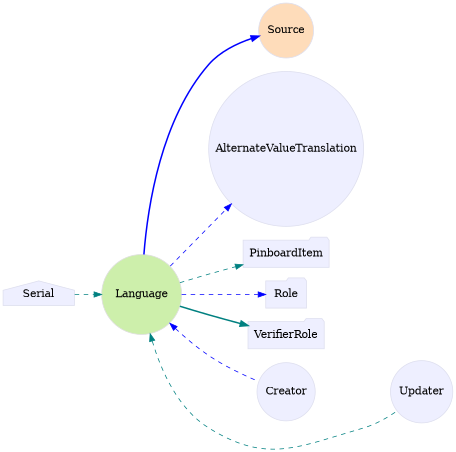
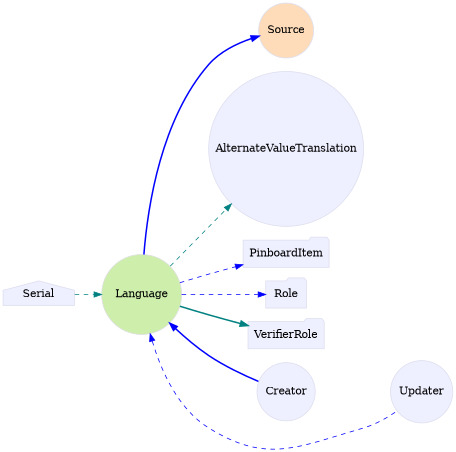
(198, 238) -> (198, 238)
(208, 274) -> (208, 274)
(214, 359) -> (214, 359)
(252, 446) -> (252, 446)
